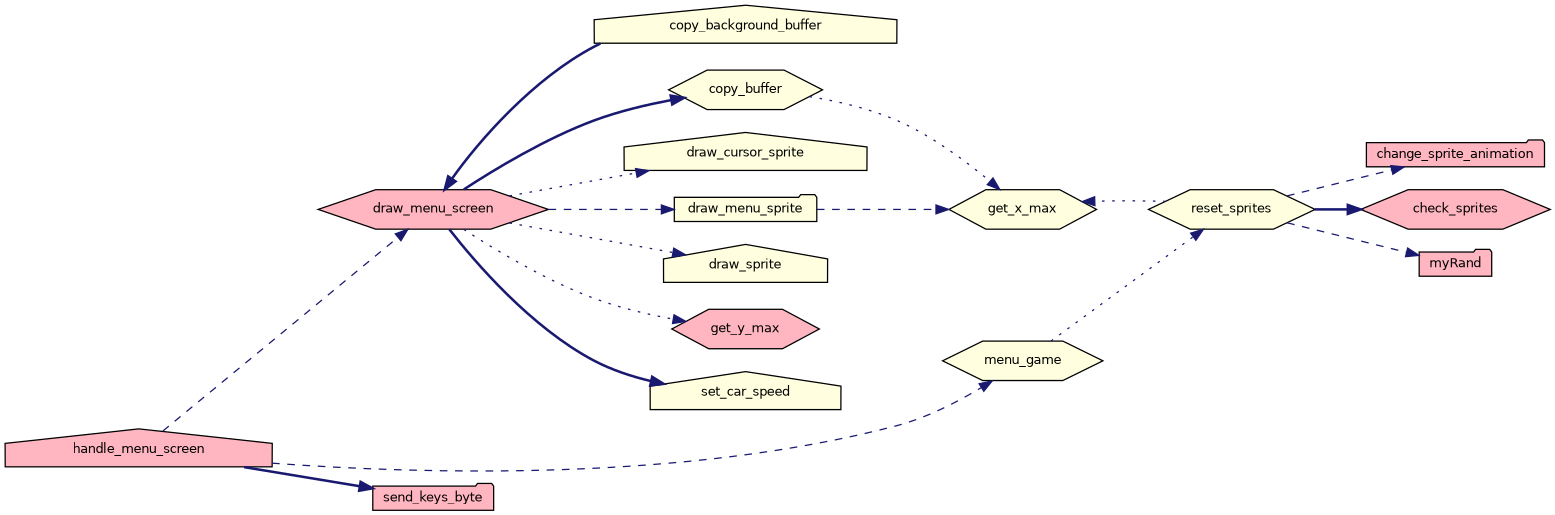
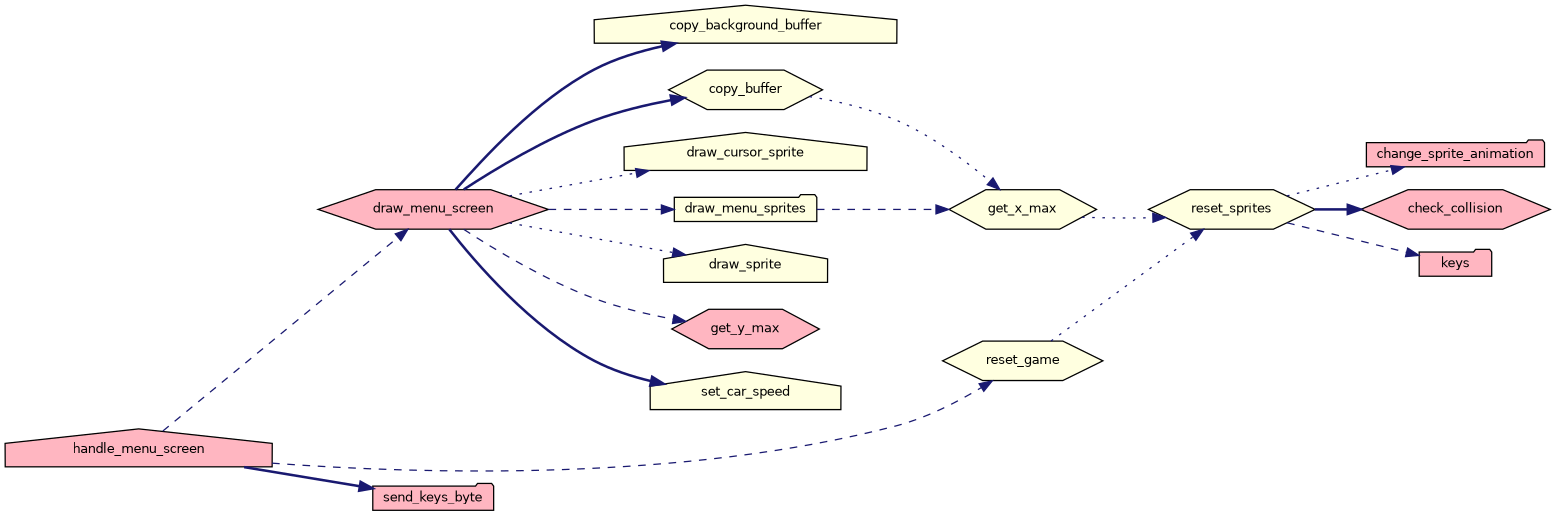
(519, 103) -> (548, 100)
(1339, 183) -> (1339, 183)
(1130, 201) -> (1117, 218)
(746, 209) -> (746, 209)
(1455, 209) -> (1455, 209)
(1455, 264) -> (1455, 264)
(564, 286) -> (564, 286)
(1023, 361) -> (1023, 361)
